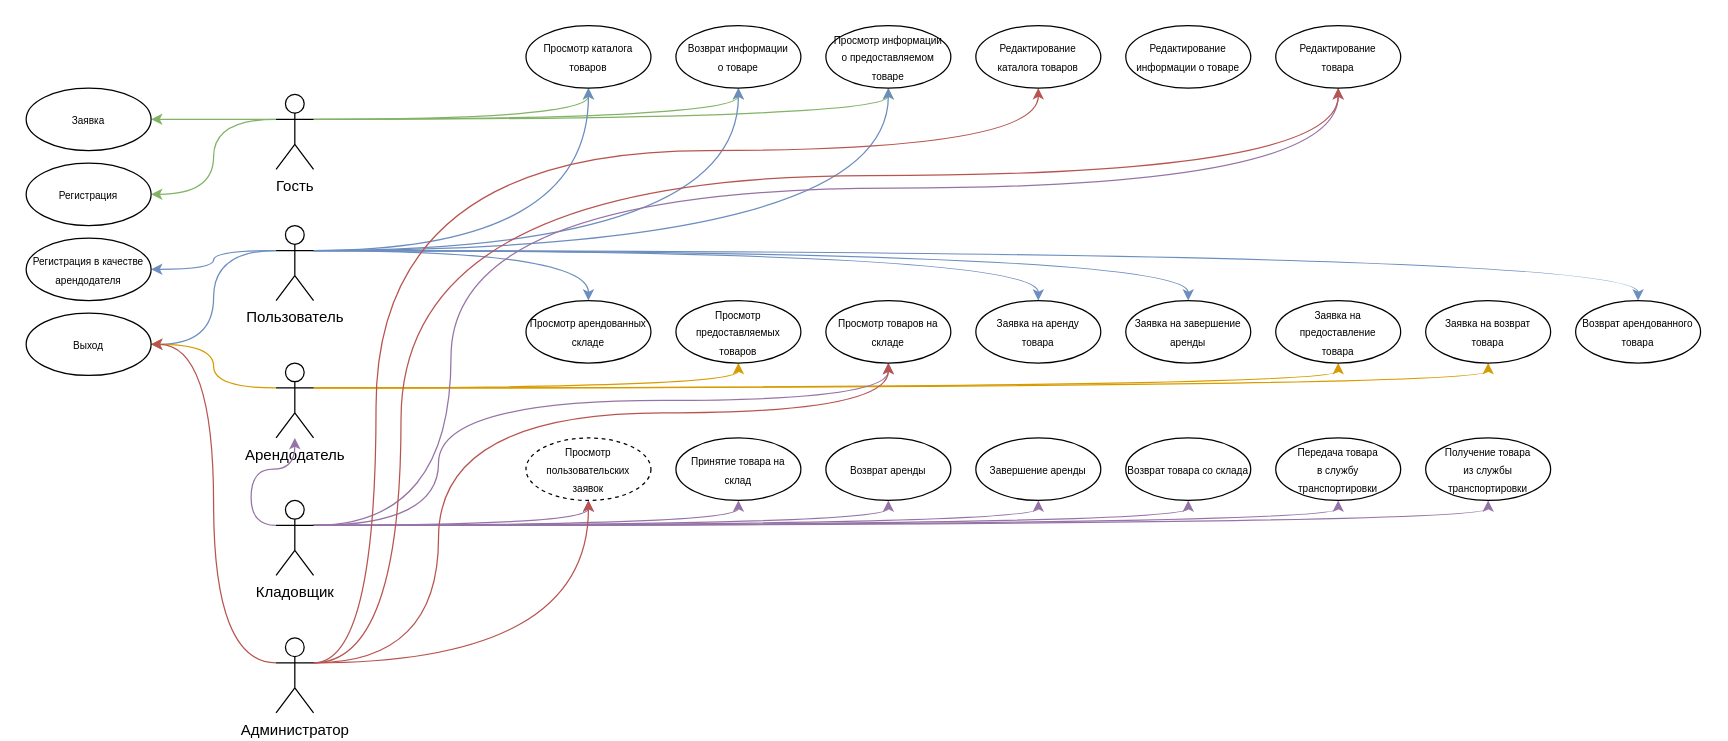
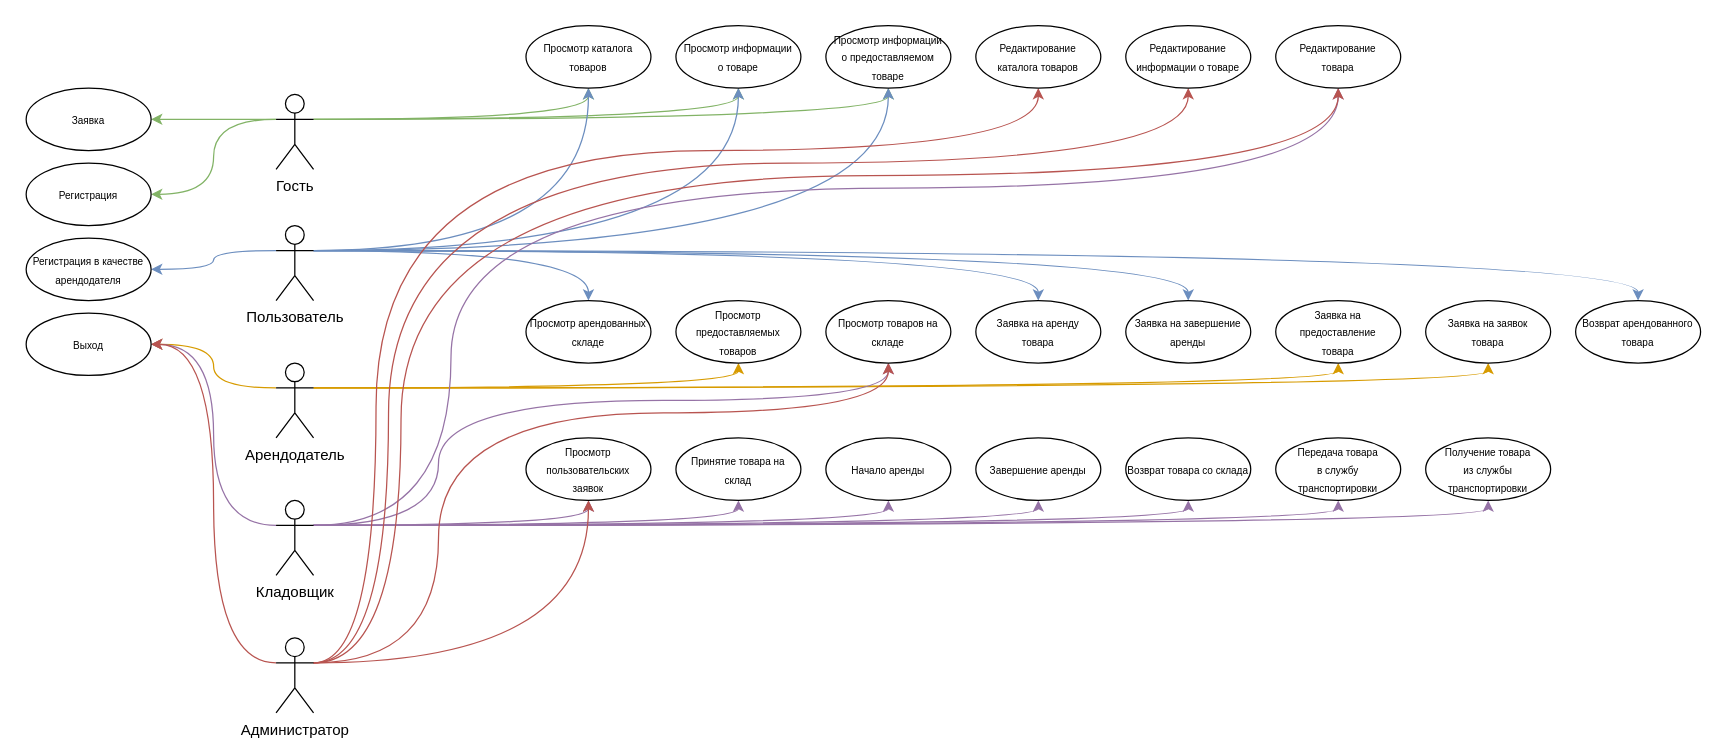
(738, 57) -> (738, 57)
none -> (869, 162)
(214, 292) -> none
(1488, 332) -> (1488, 332)
(588, 469) -> (588, 469)
(888, 469) -> (888, 469)
(255, 477) -> (213, 444)
